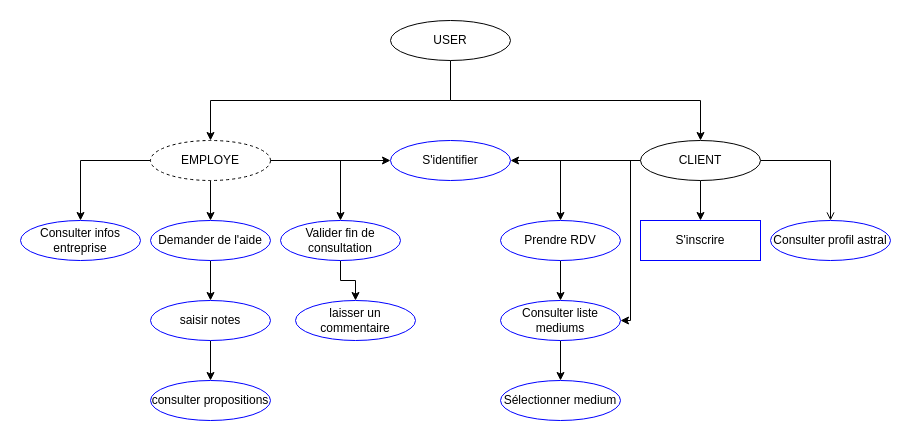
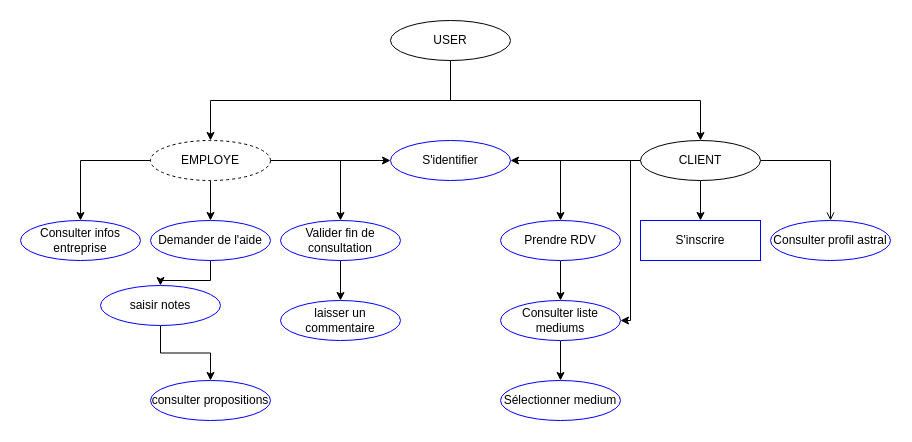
(211, 321) -> (161, 306)
(356, 321) -> (341, 321)
